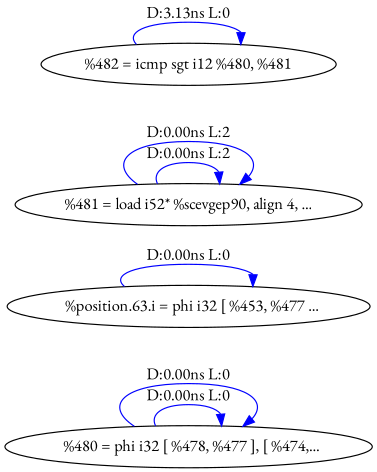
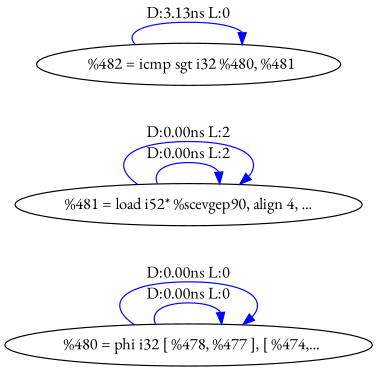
(189, 64) -> (189, 64)
(189, 306) -> none
